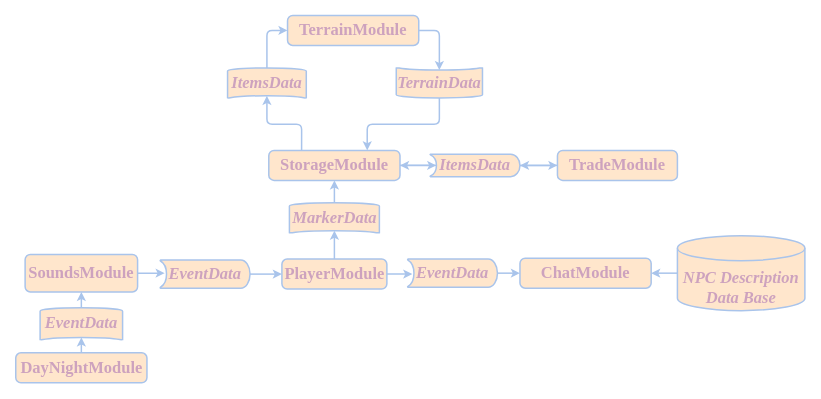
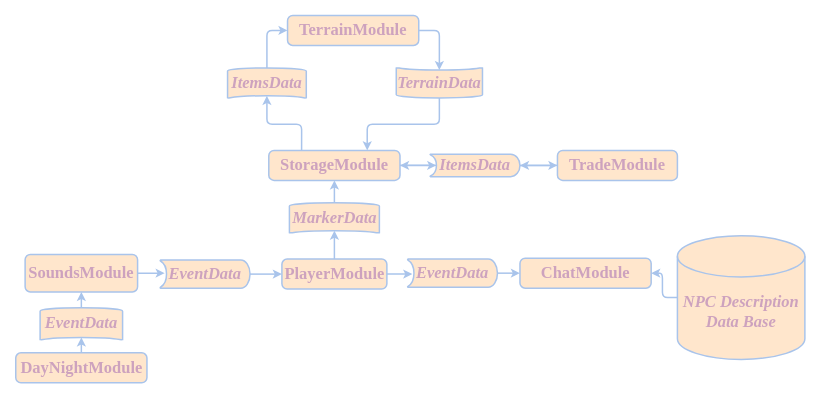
(741, 273) -> (741, 298)
